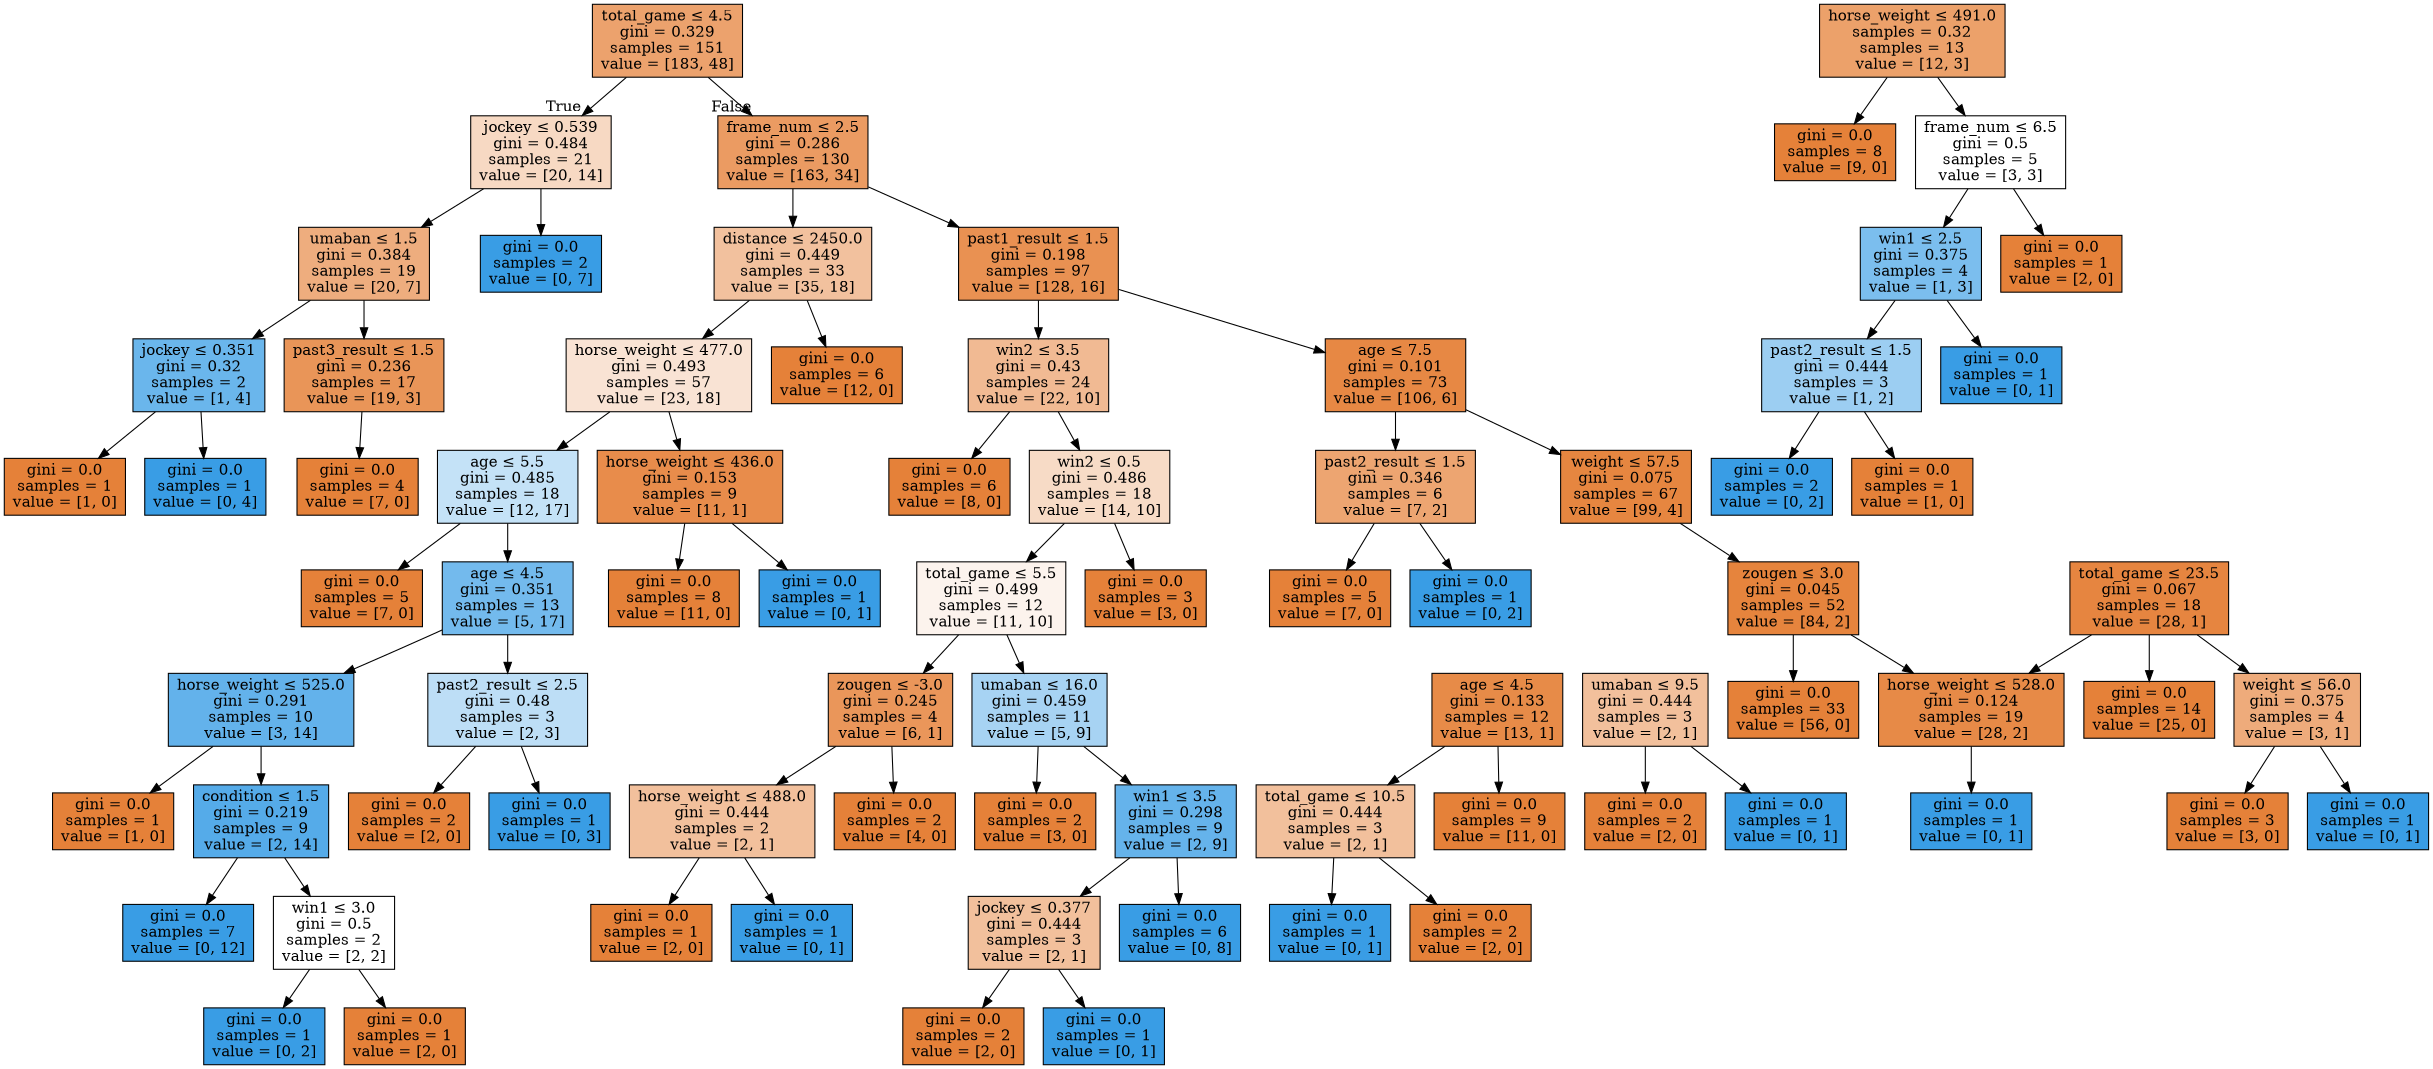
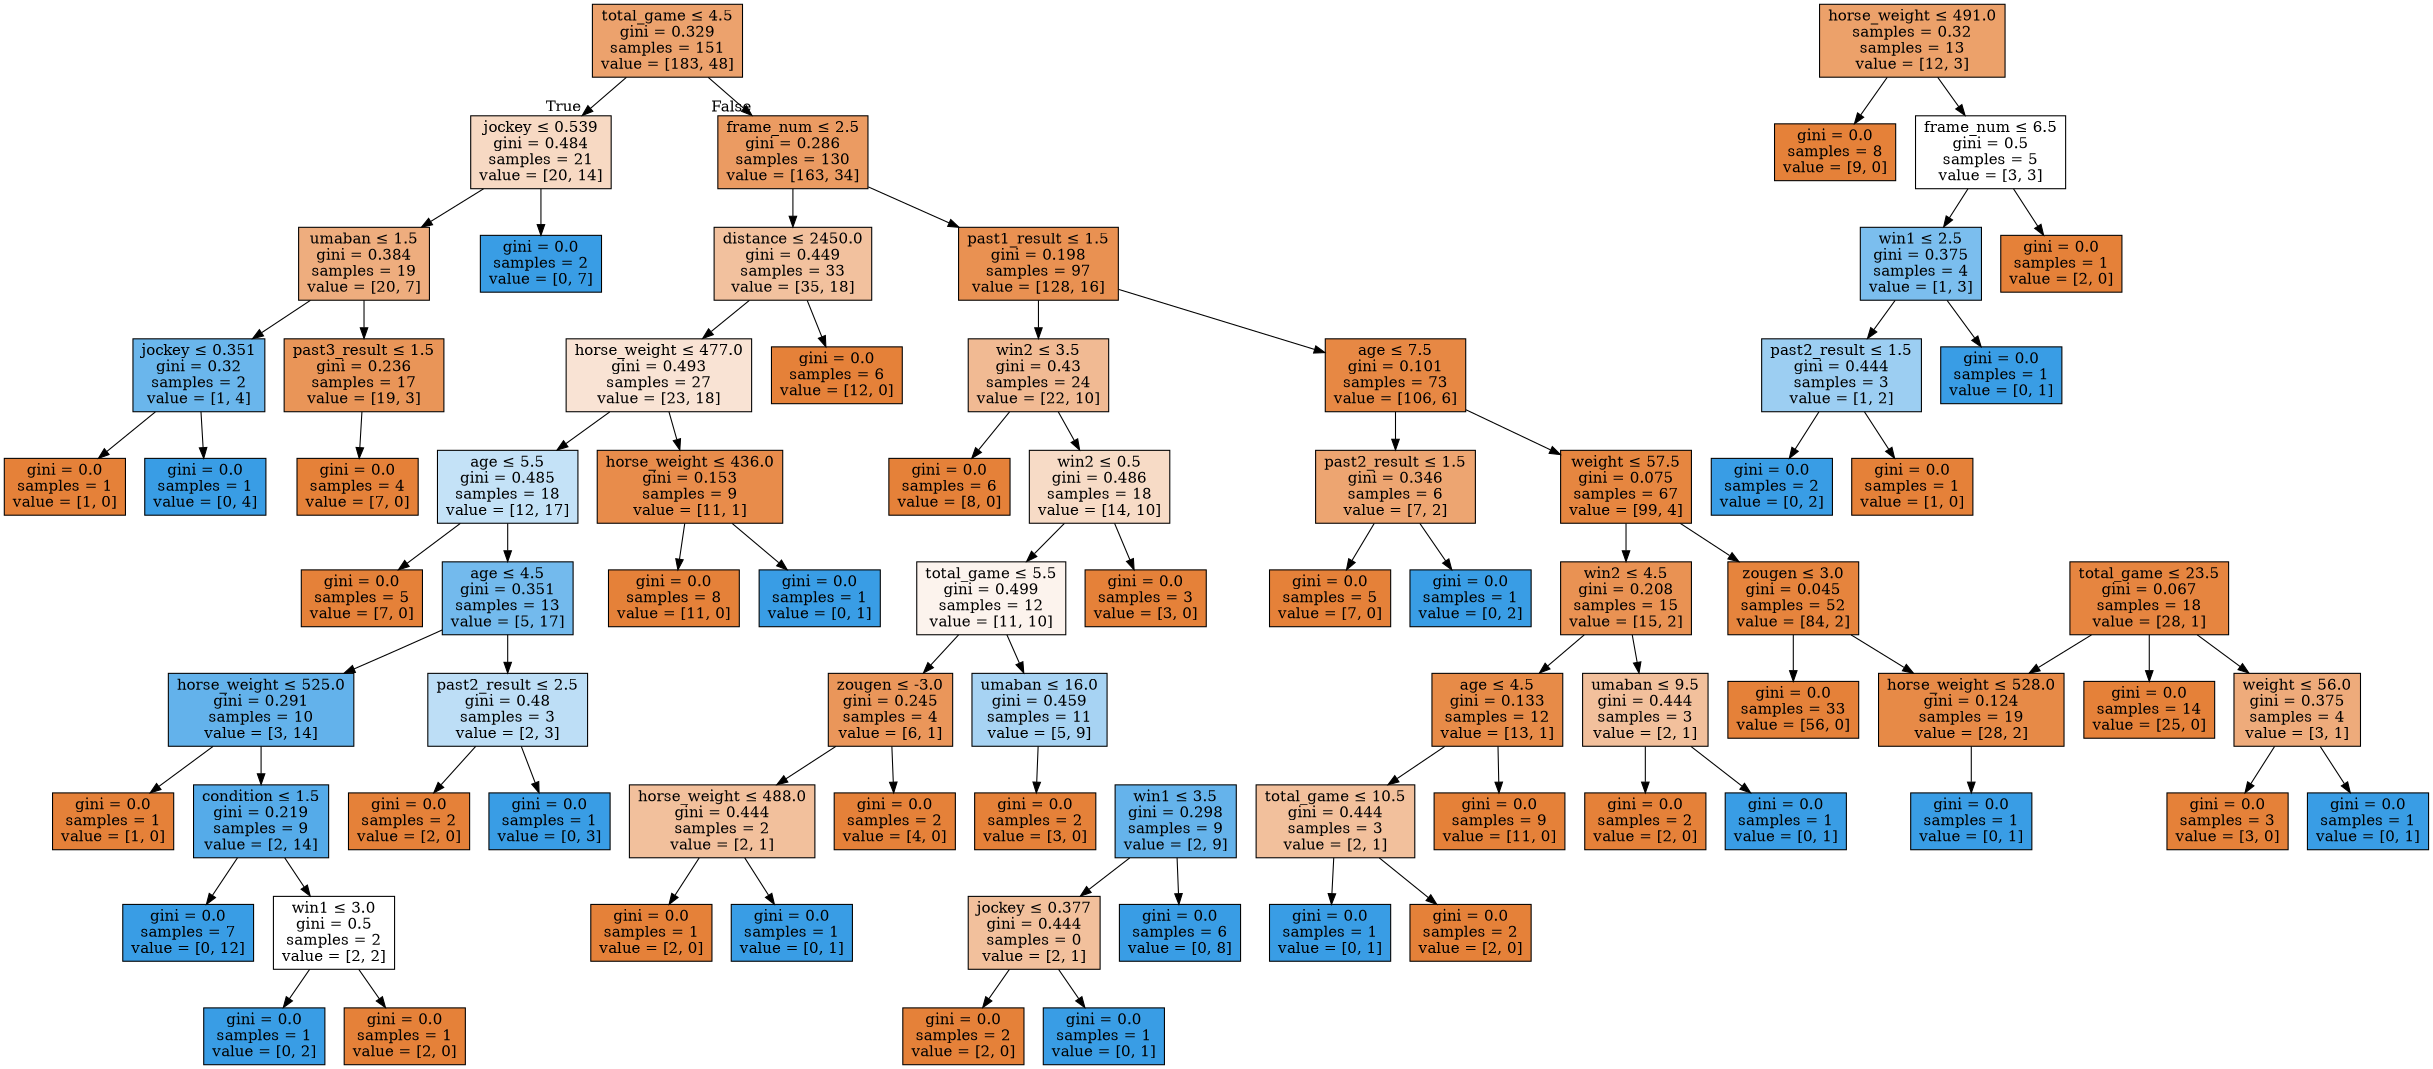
(659, 383) -> (659, 383)
none -> (1626, 598)
(1103, 762) -> none
(1034, 940) -> (1034, 940)
